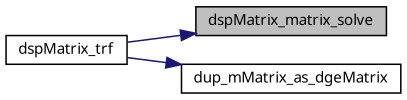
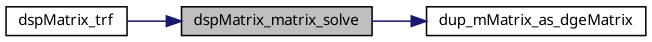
(147, 60) -> (392, 21)
